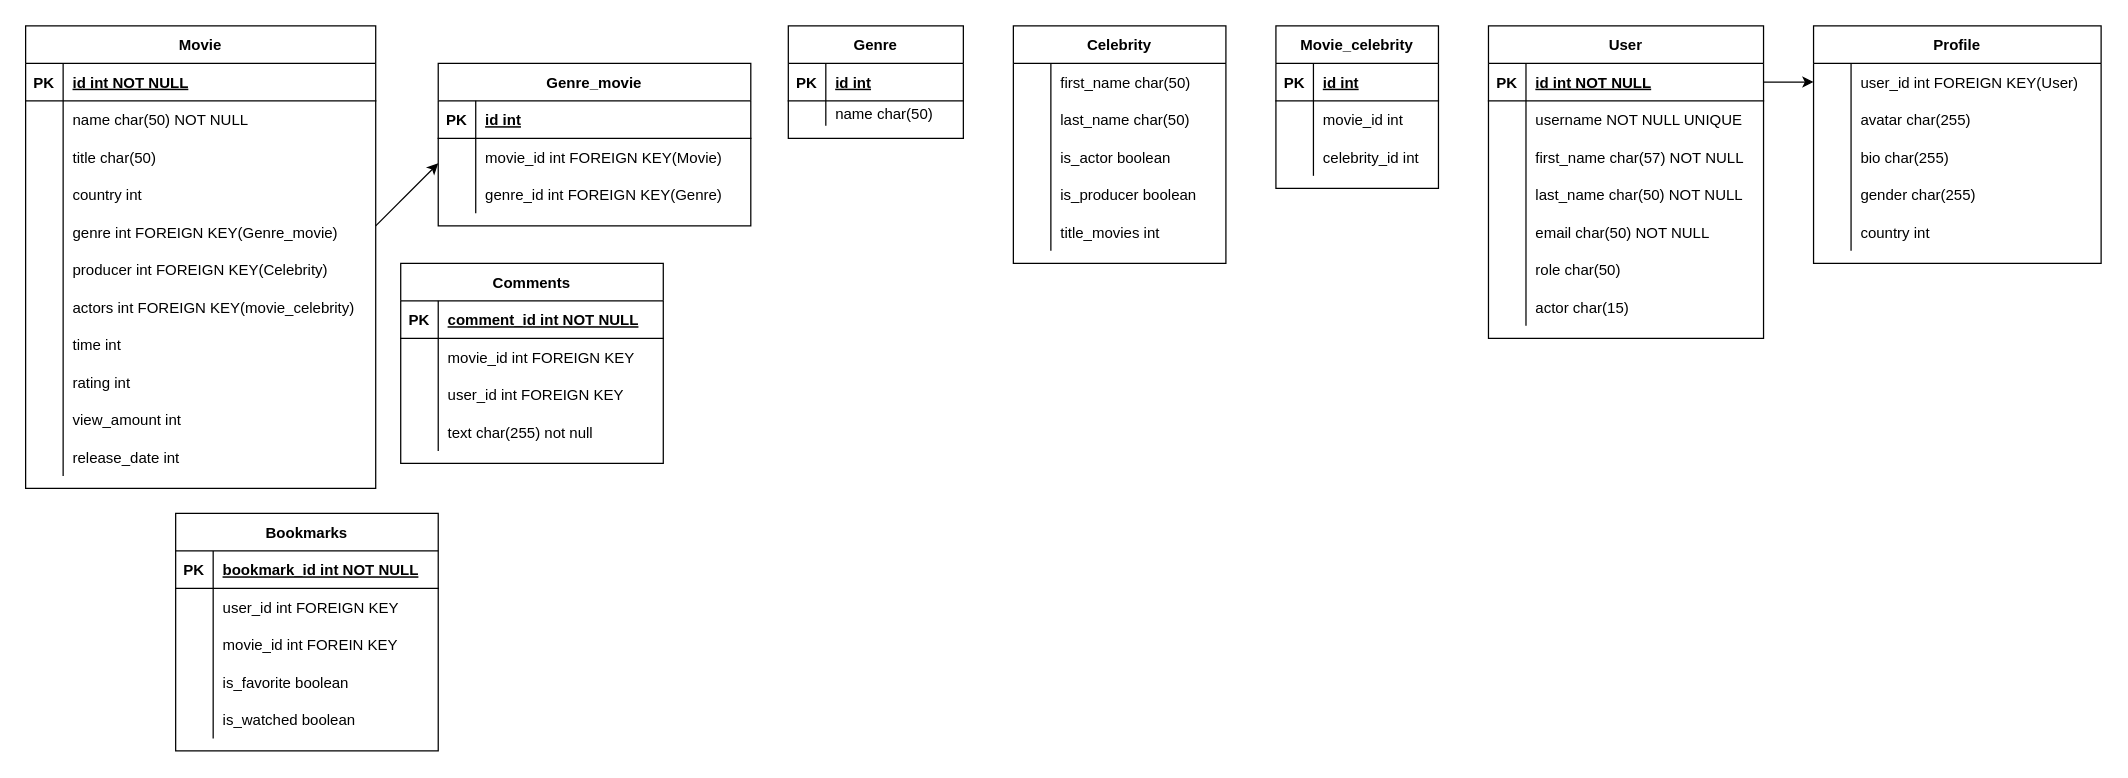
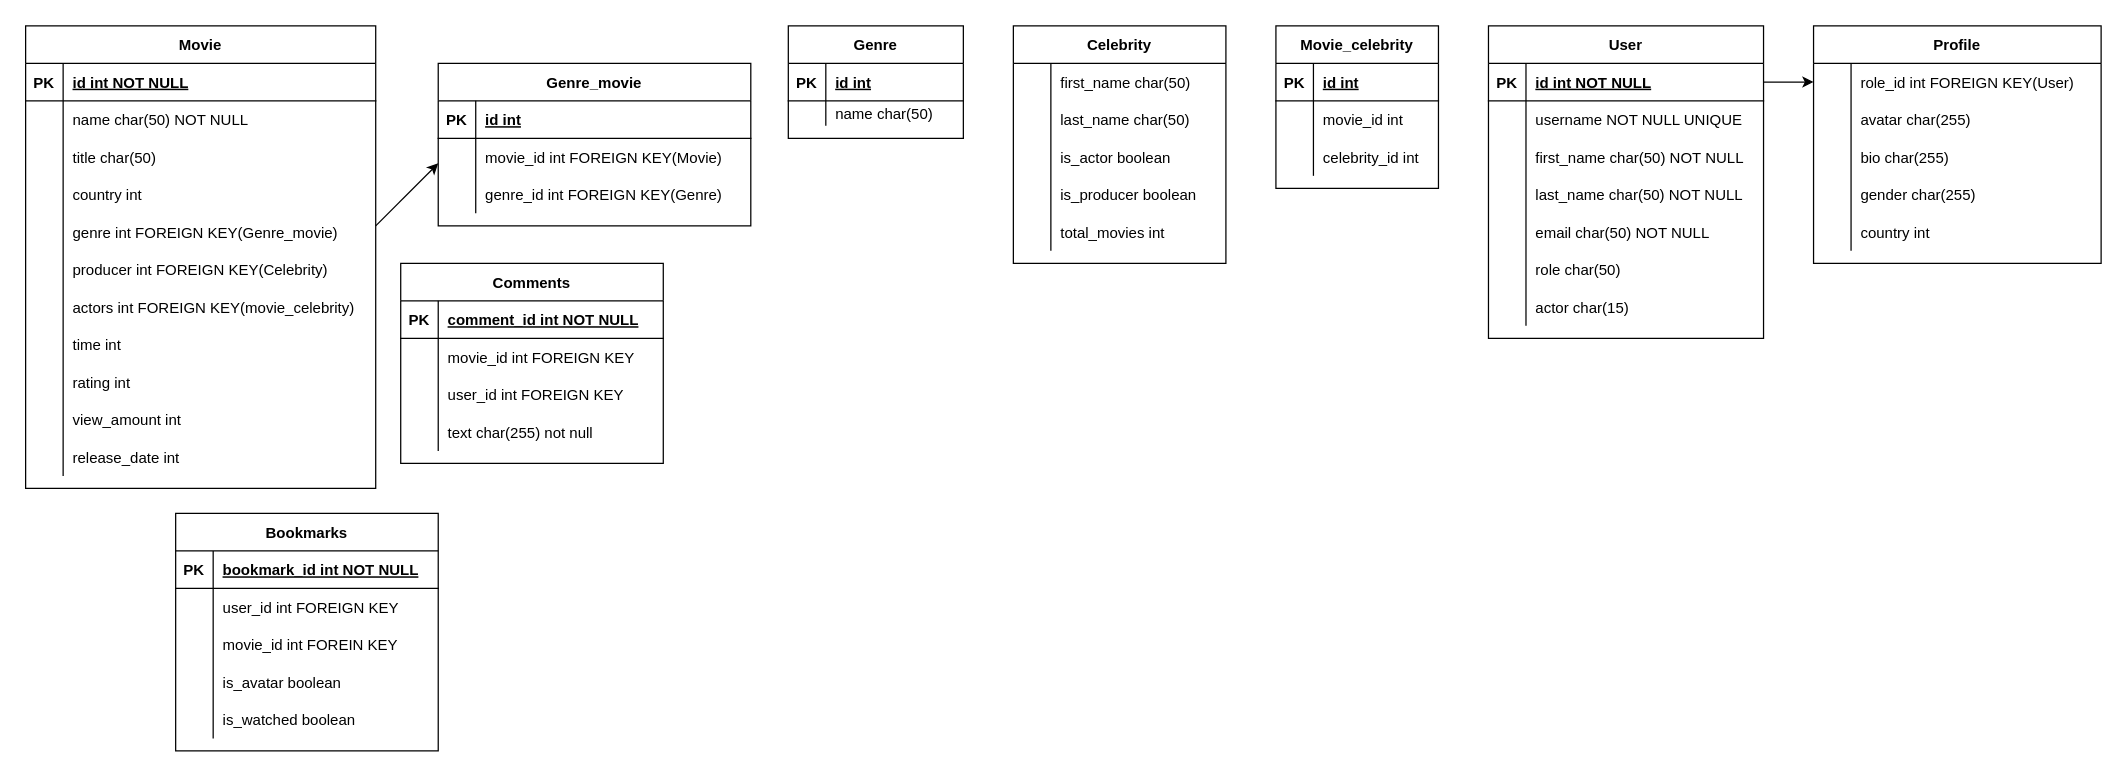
(1972, 83) -> (1970, 83)
(1645, 158) -> (1645, 158)
(1117, 233) -> (1119, 233)
(295, 683) -> (288, 683)
